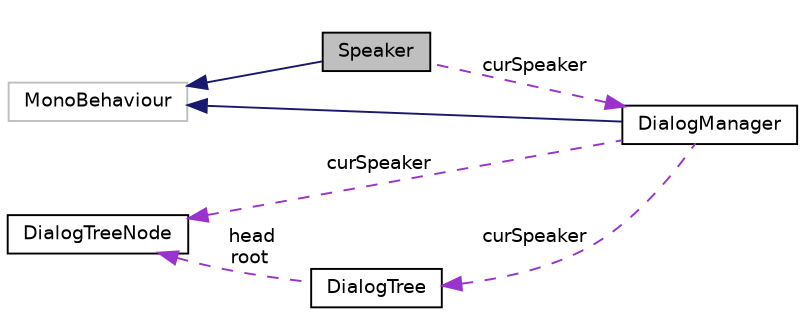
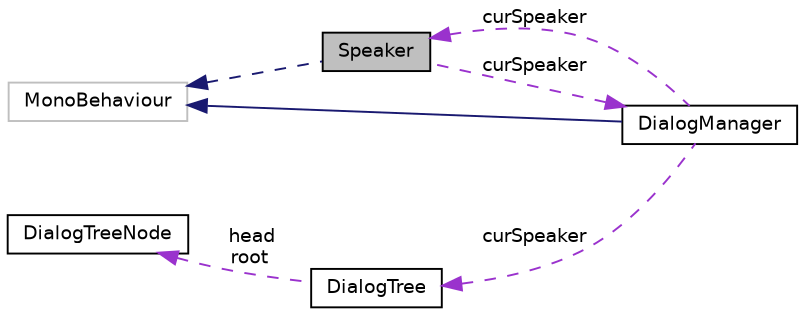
(264, 72) -> (264, 72)
(415, 178) -> (580, 36)
